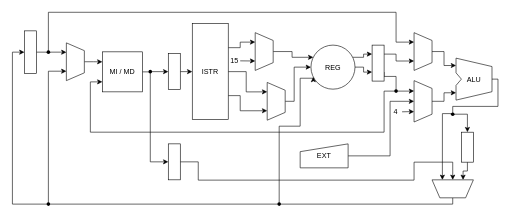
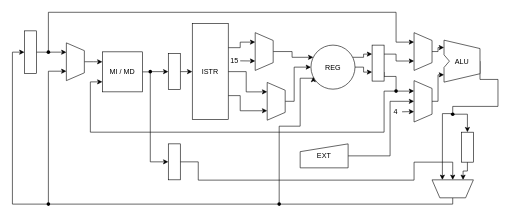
(474, 79) -> (462, 61)
